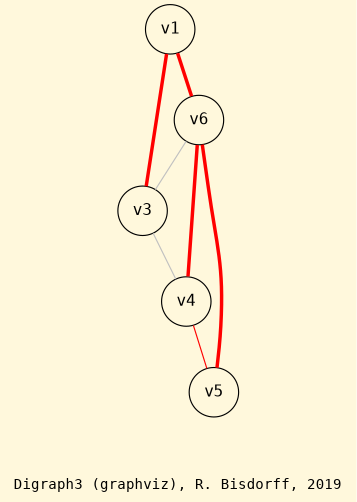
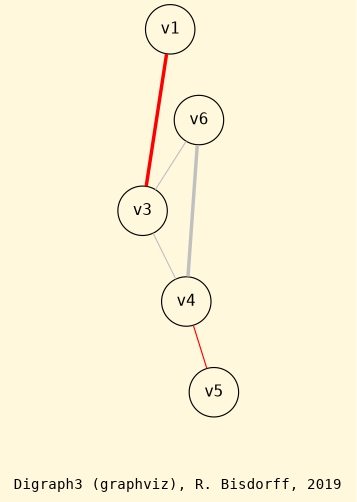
(185, 75) -> none
(193, 211) -> (193, 211)
(219, 256) -> none
